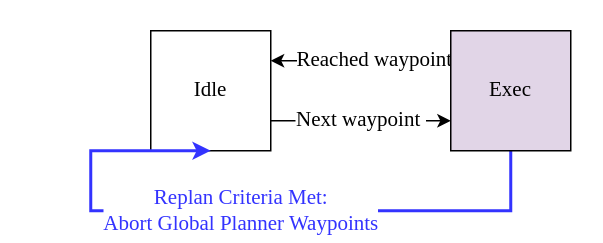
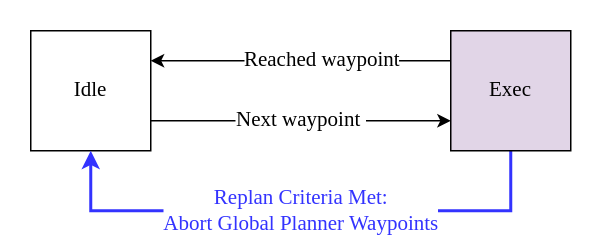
(211, 91) -> (91, 91)
